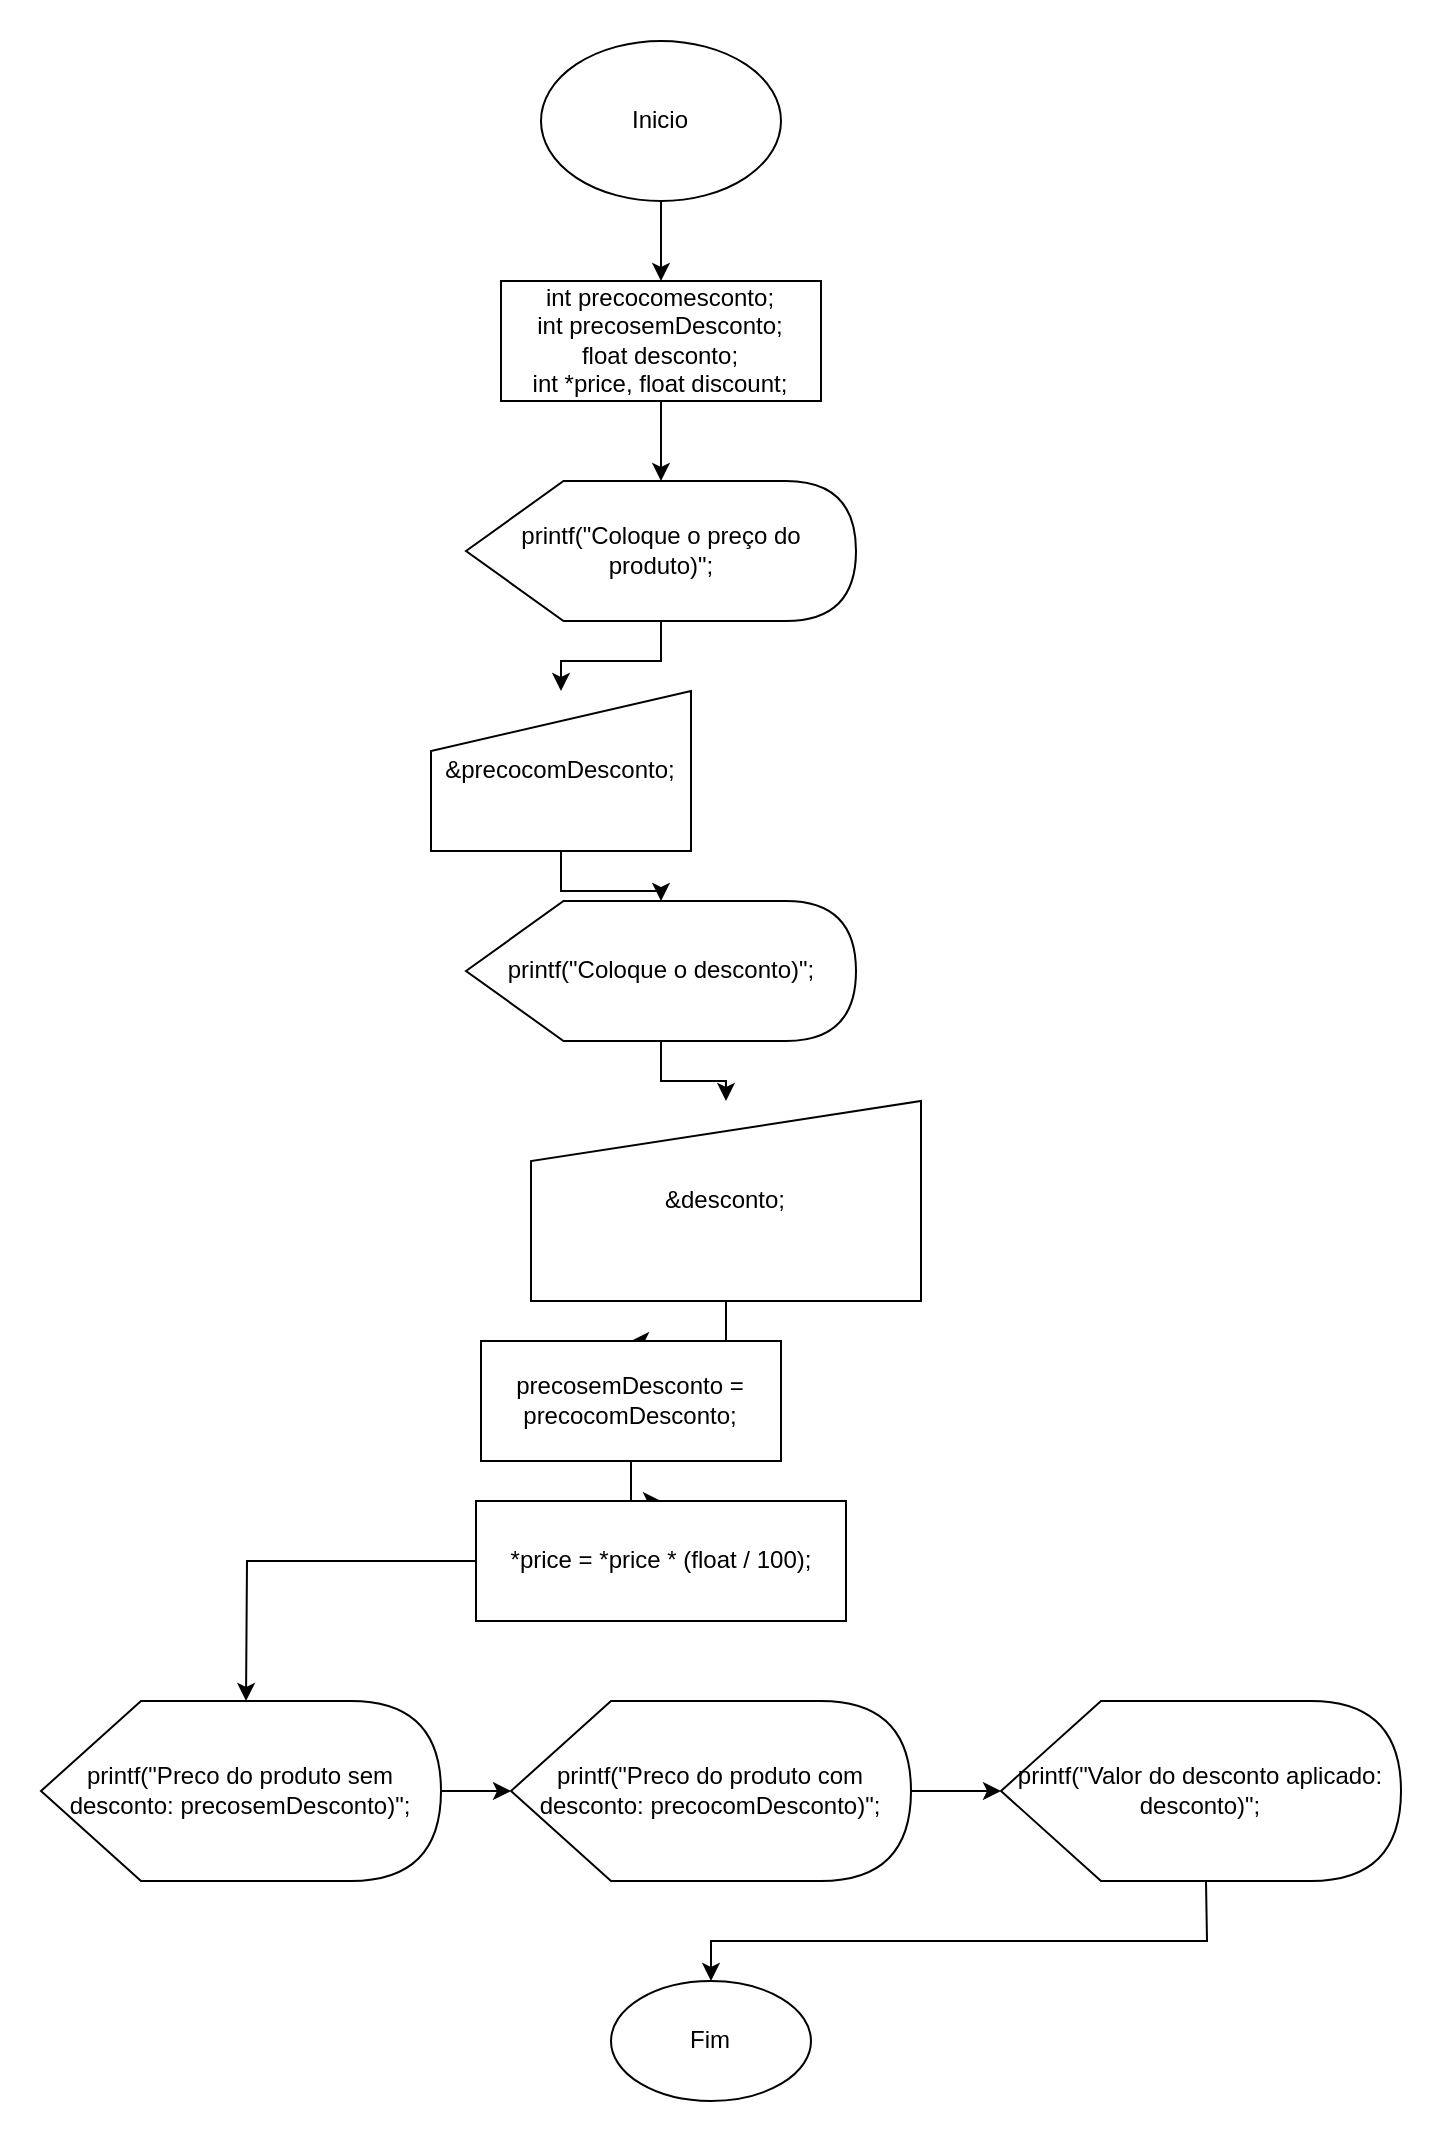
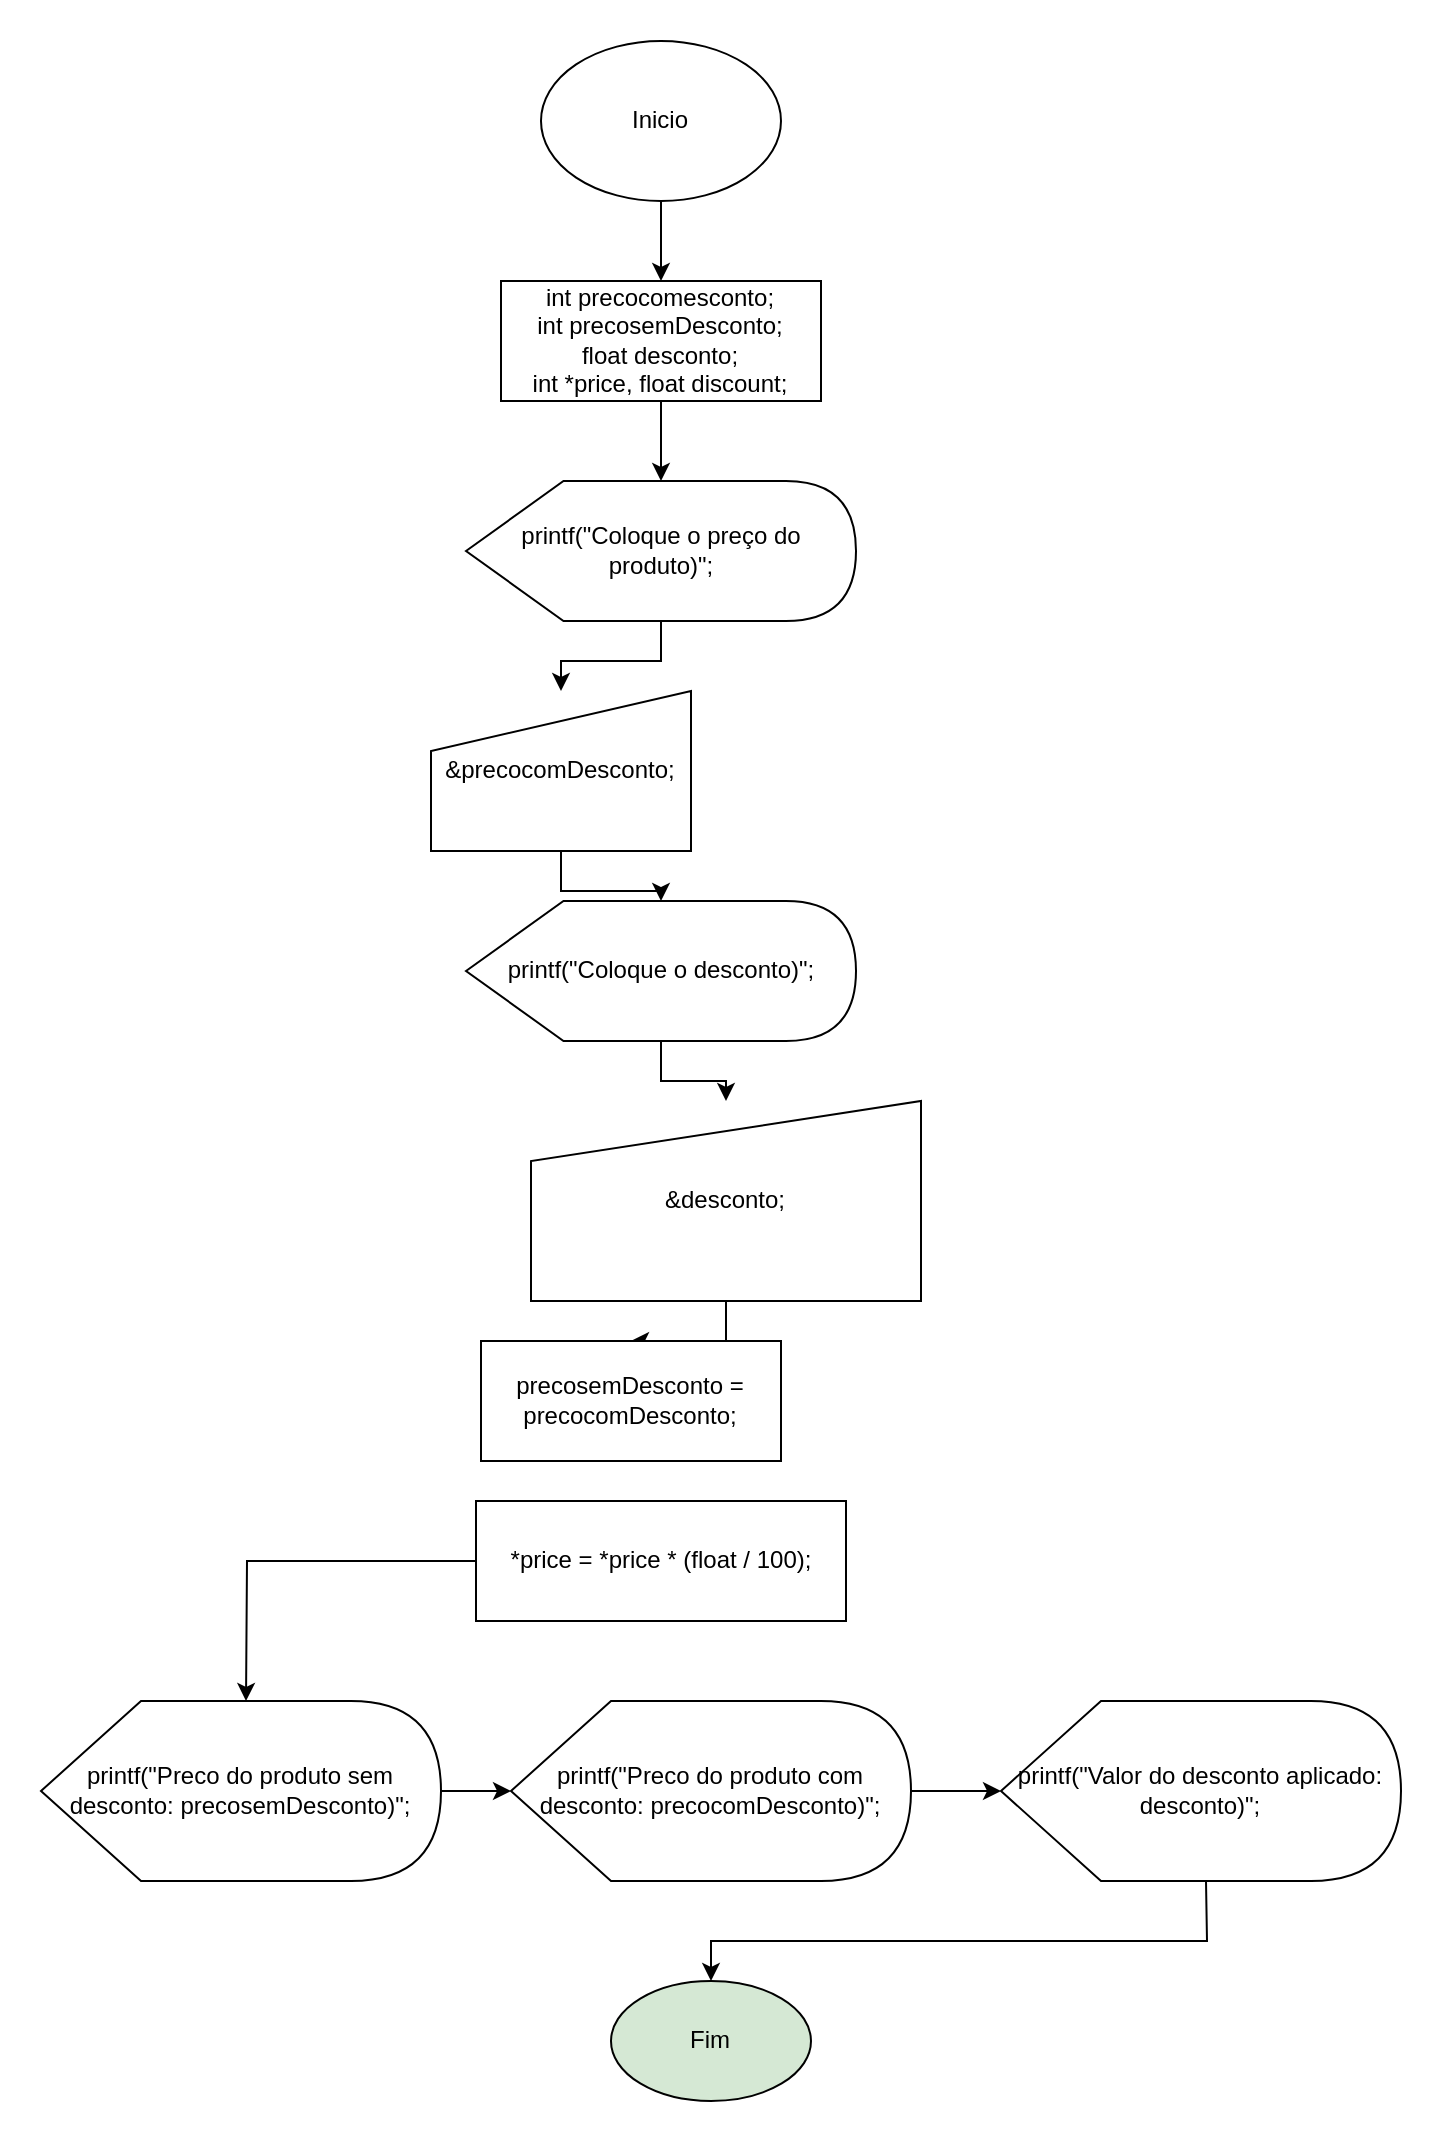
(631, 1482) -> none
(711, 2041) -> (711, 2041)
